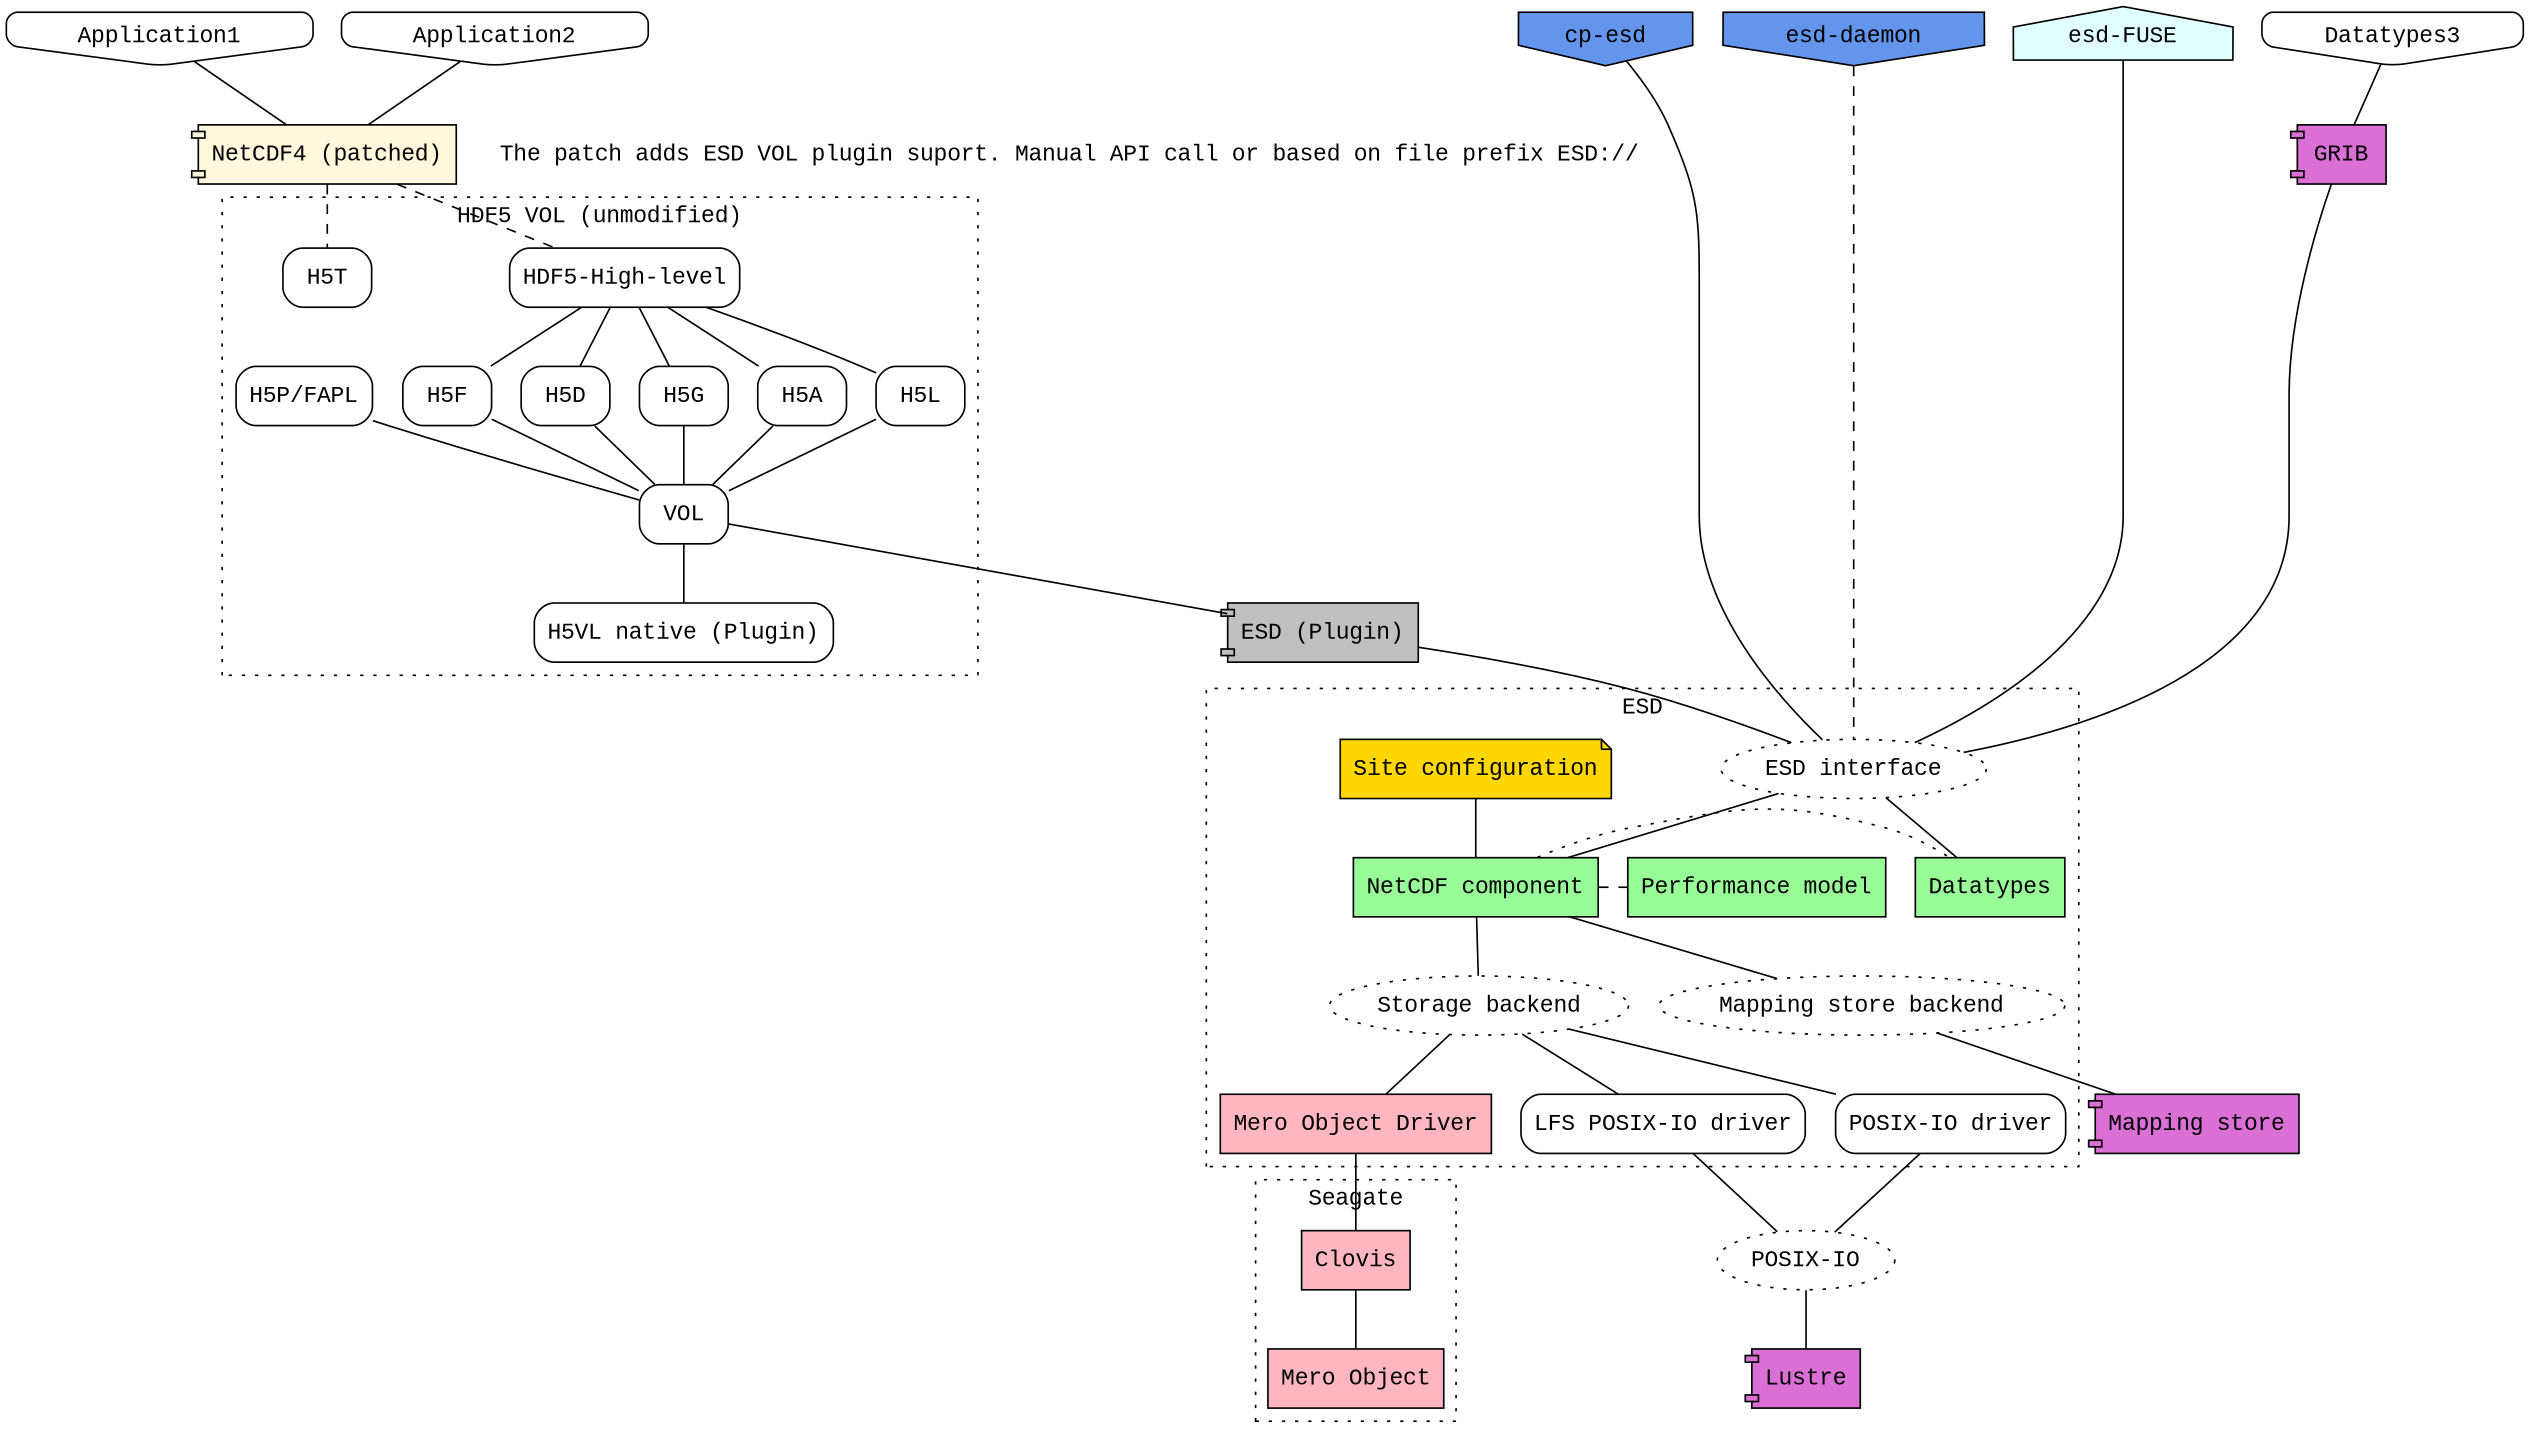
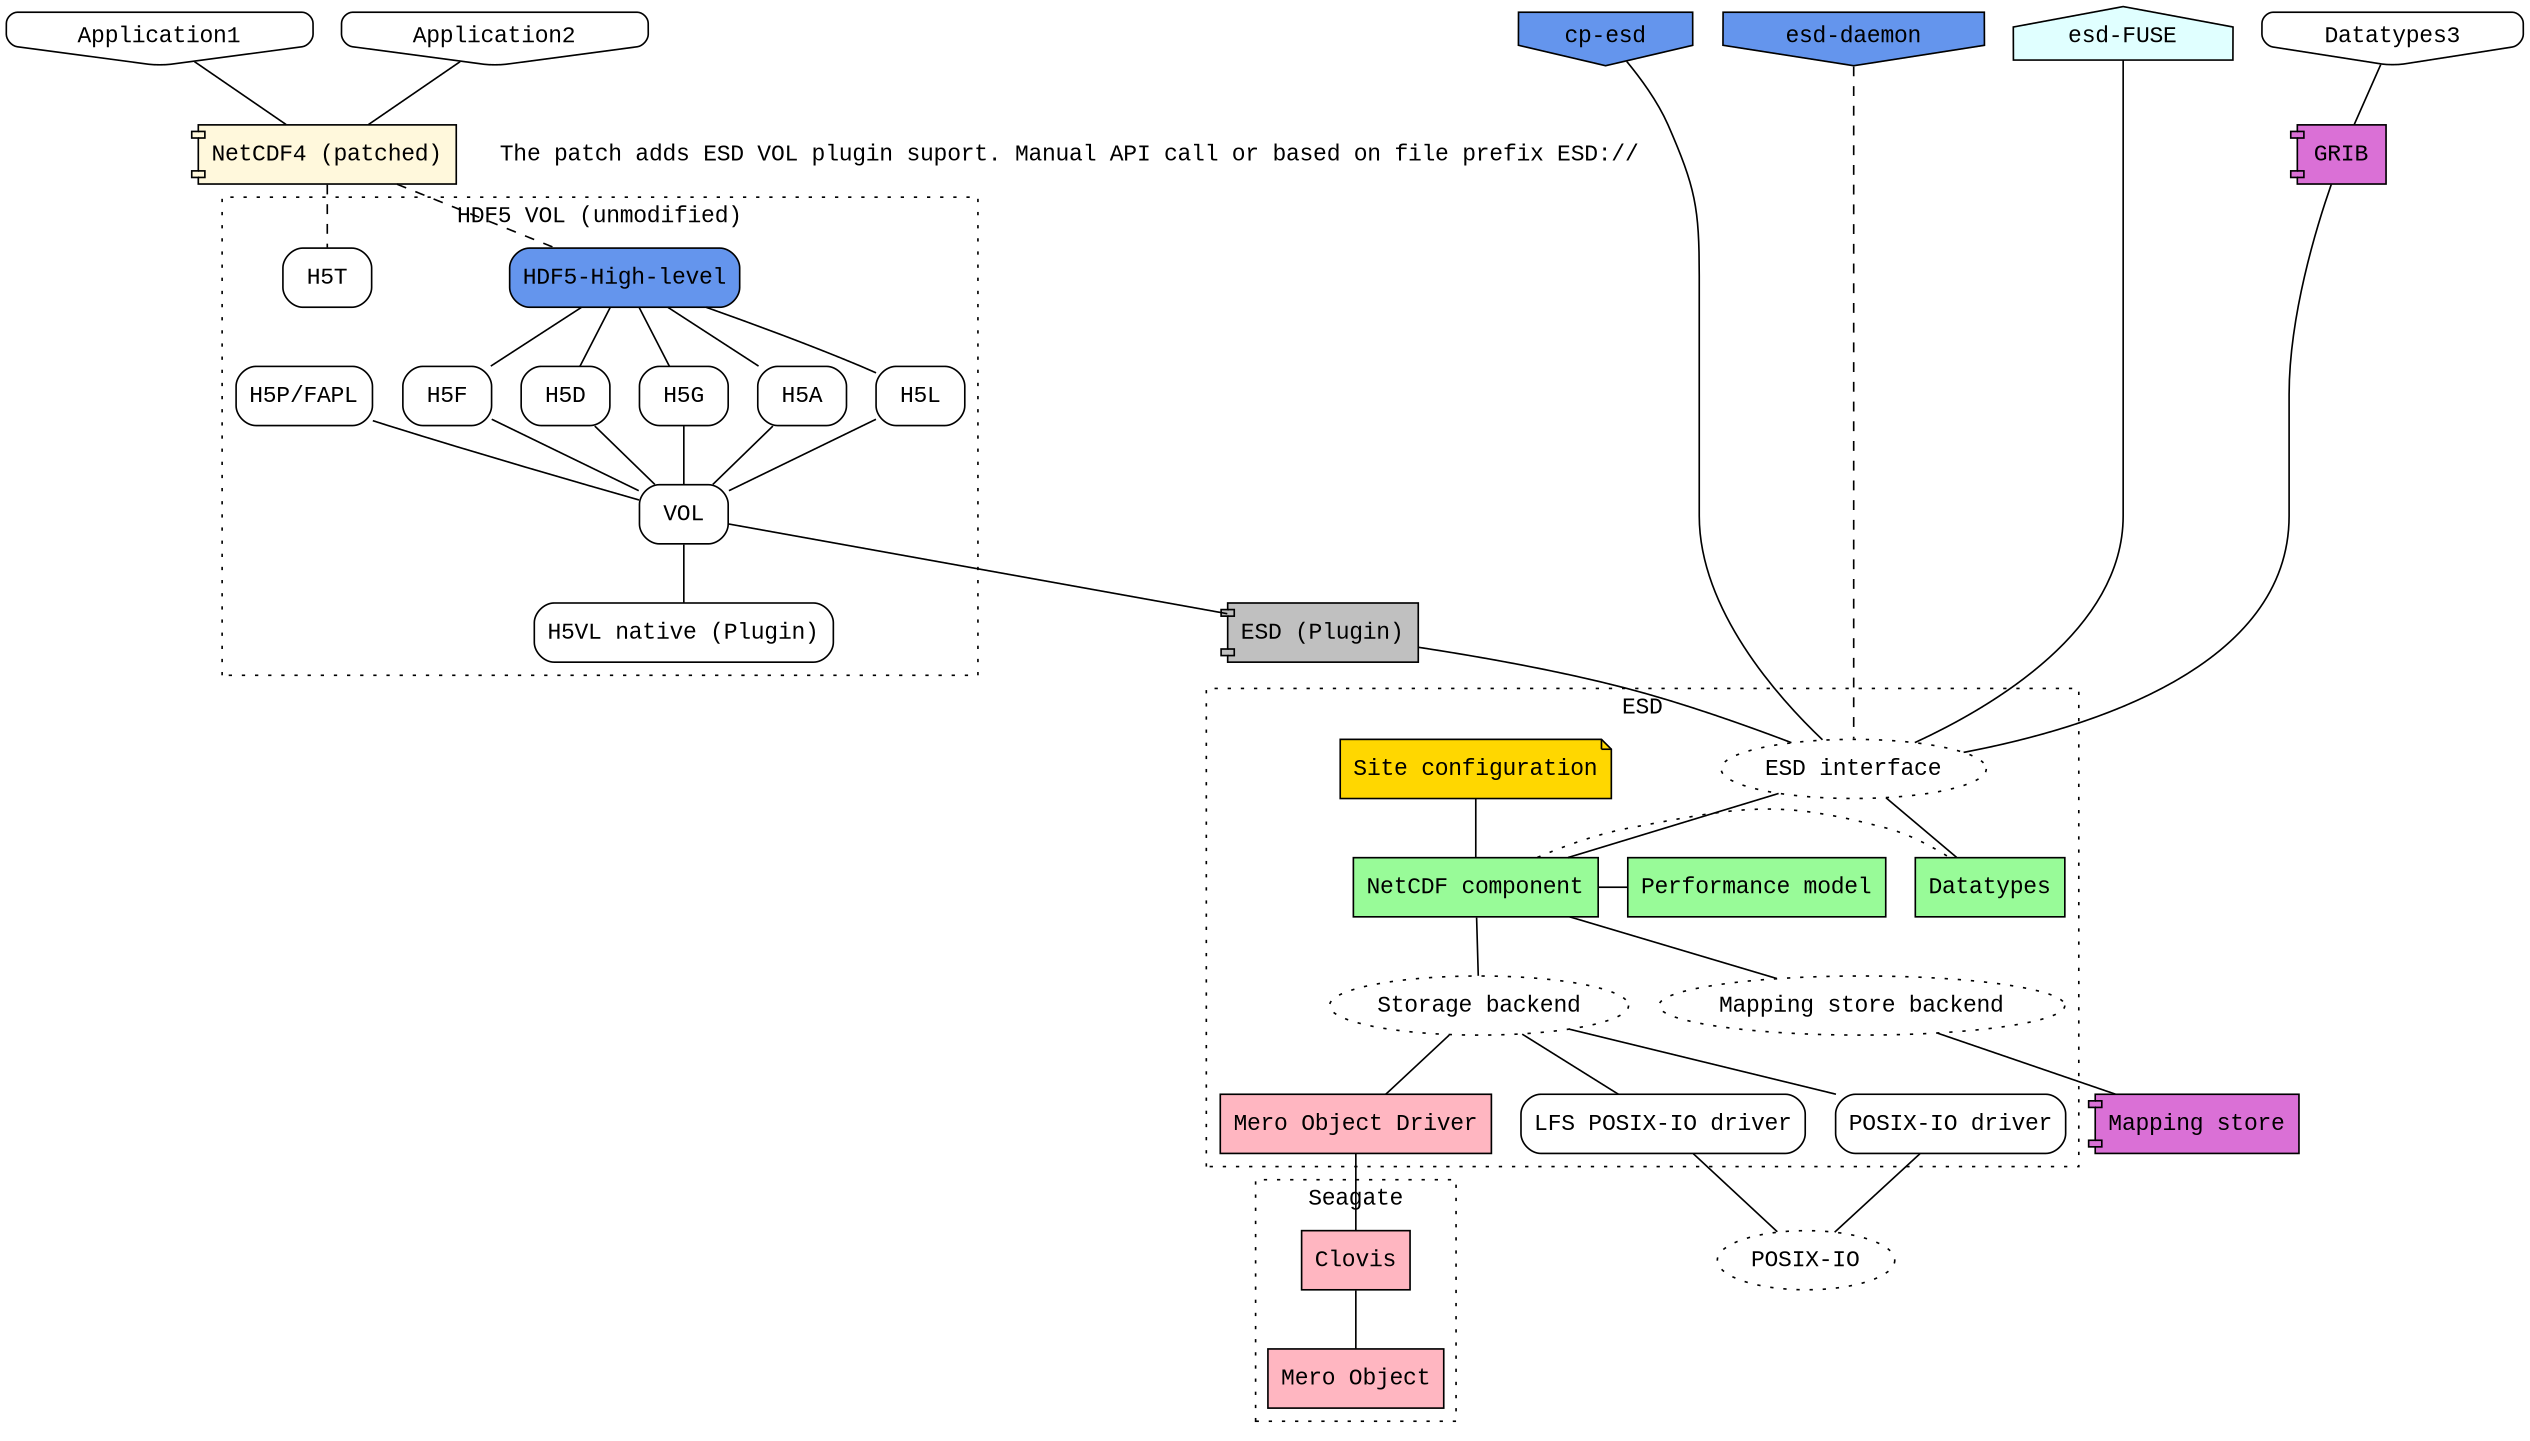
(625, 278) -> (625, 278)
(1613, 887) -> (1613, 887)
(1806, 1379) -> none
